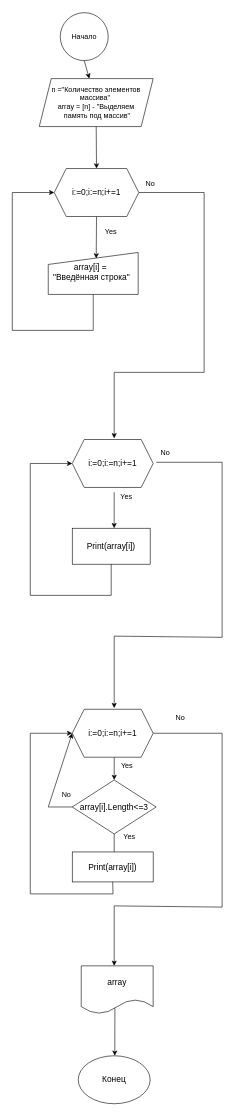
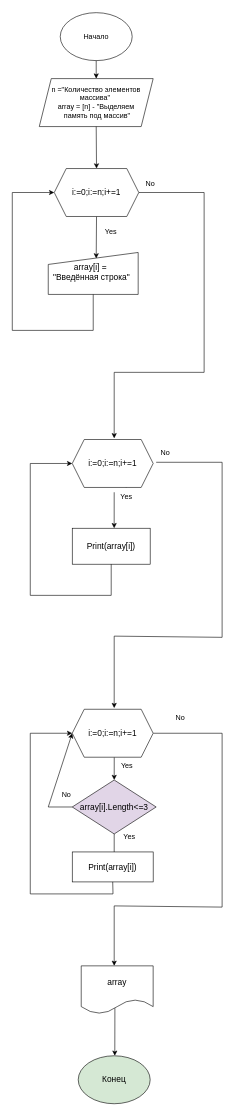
(84, 36) -> (96, 36)
(114, 807) -> (114, 807)
(114, 1080) -> (114, 1080)
